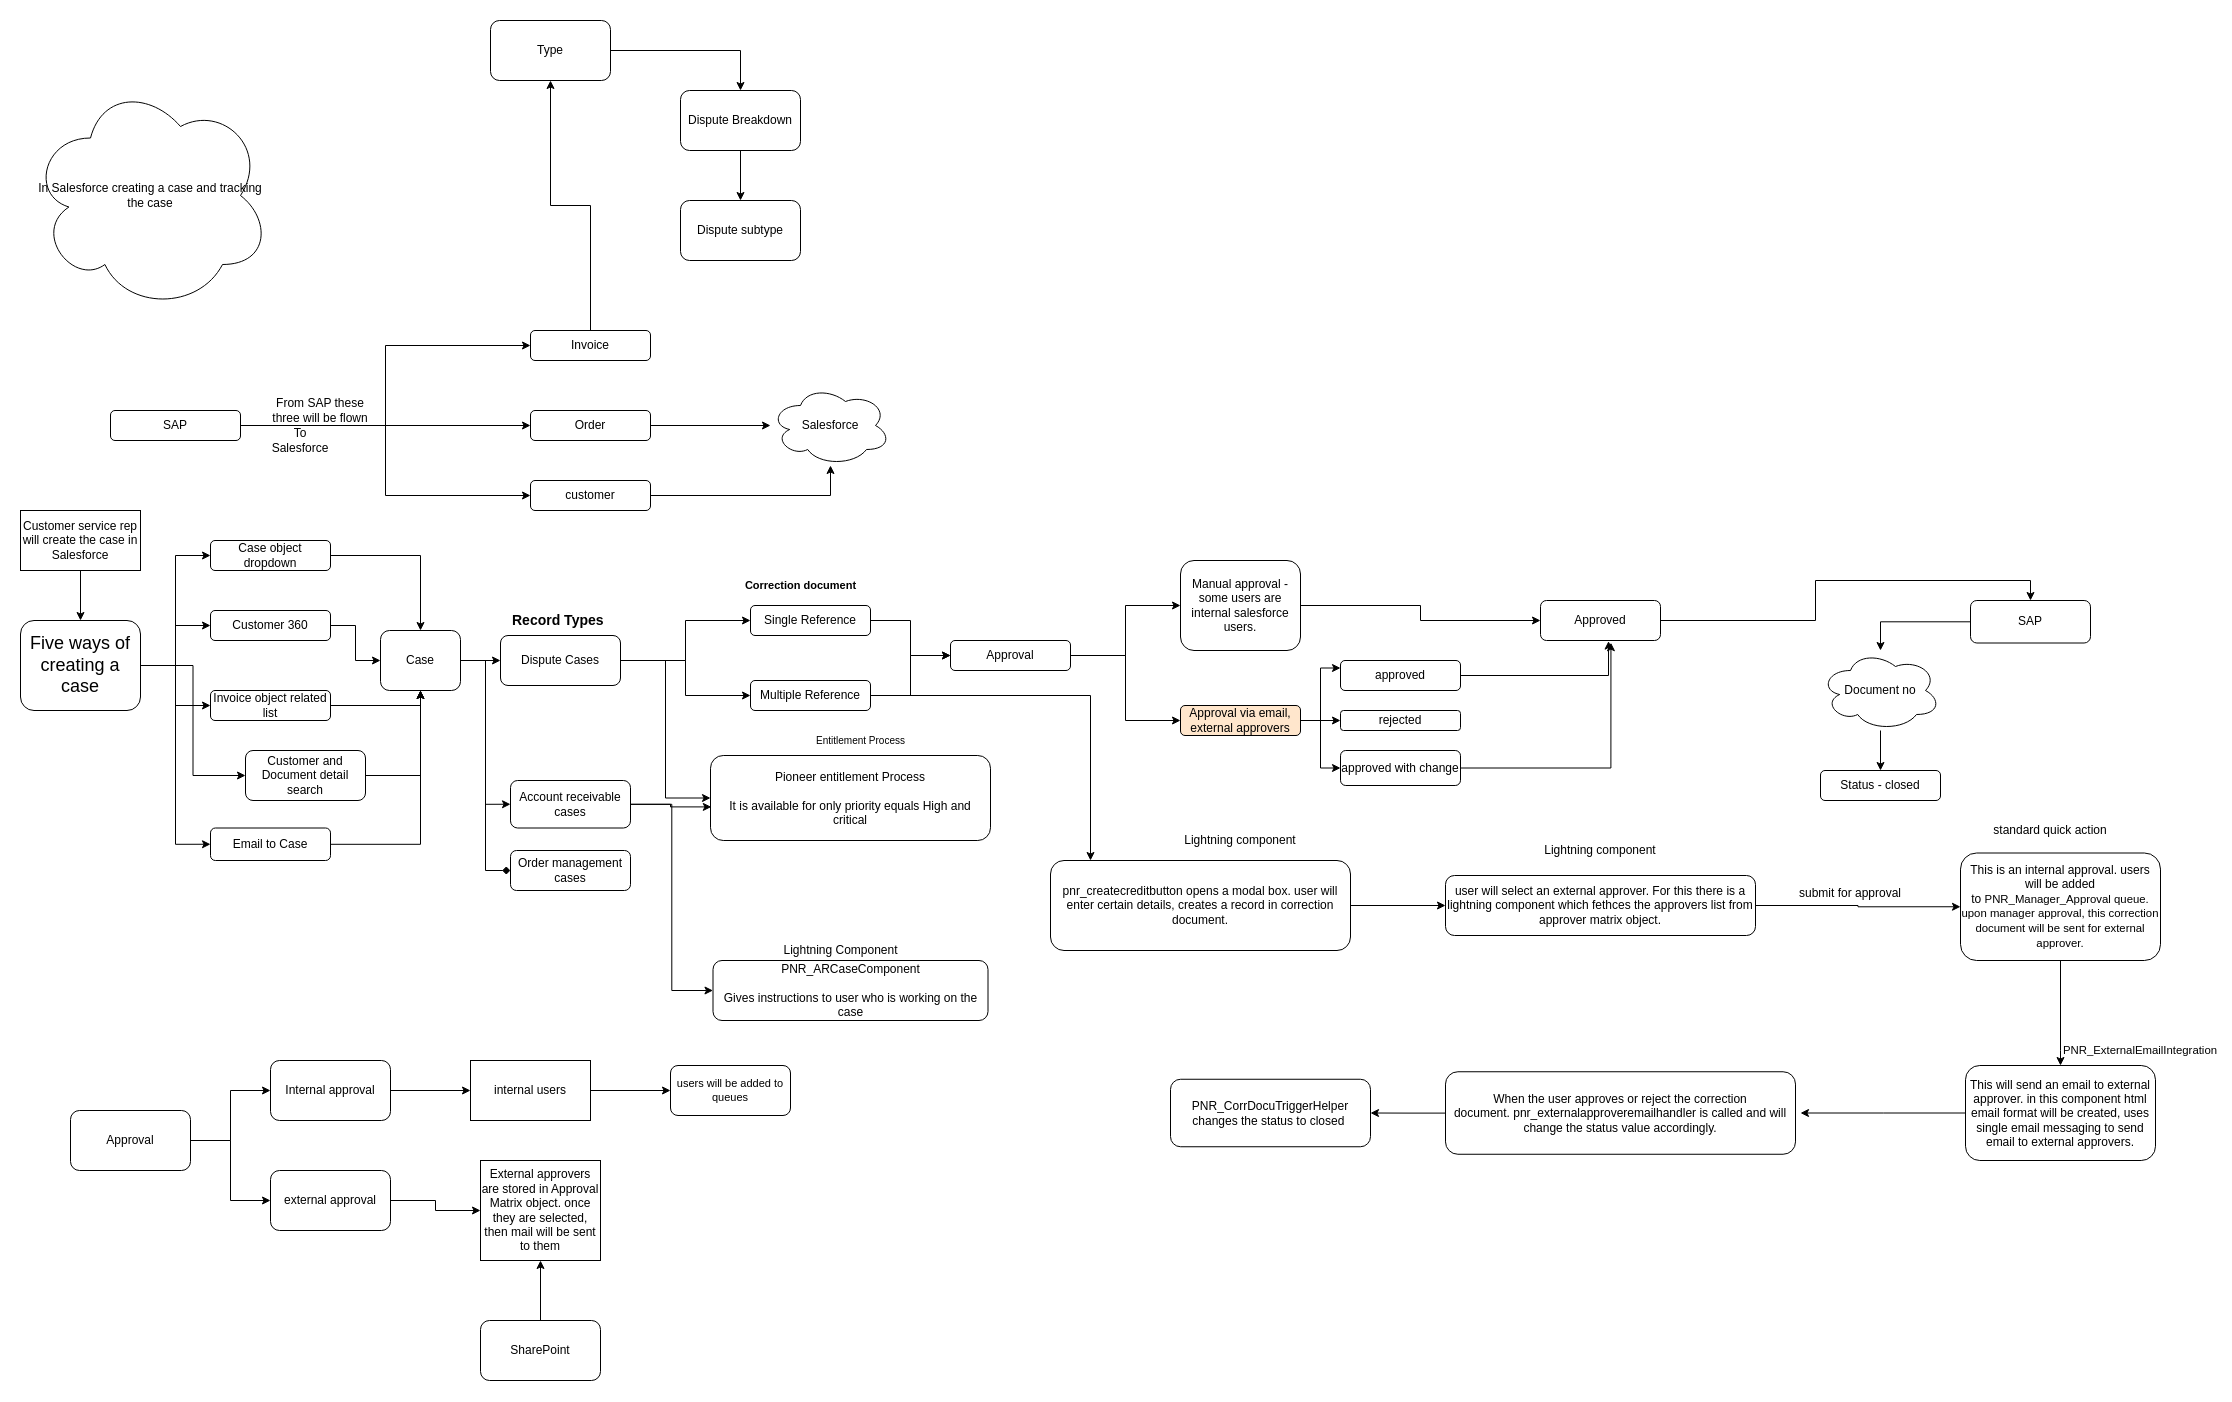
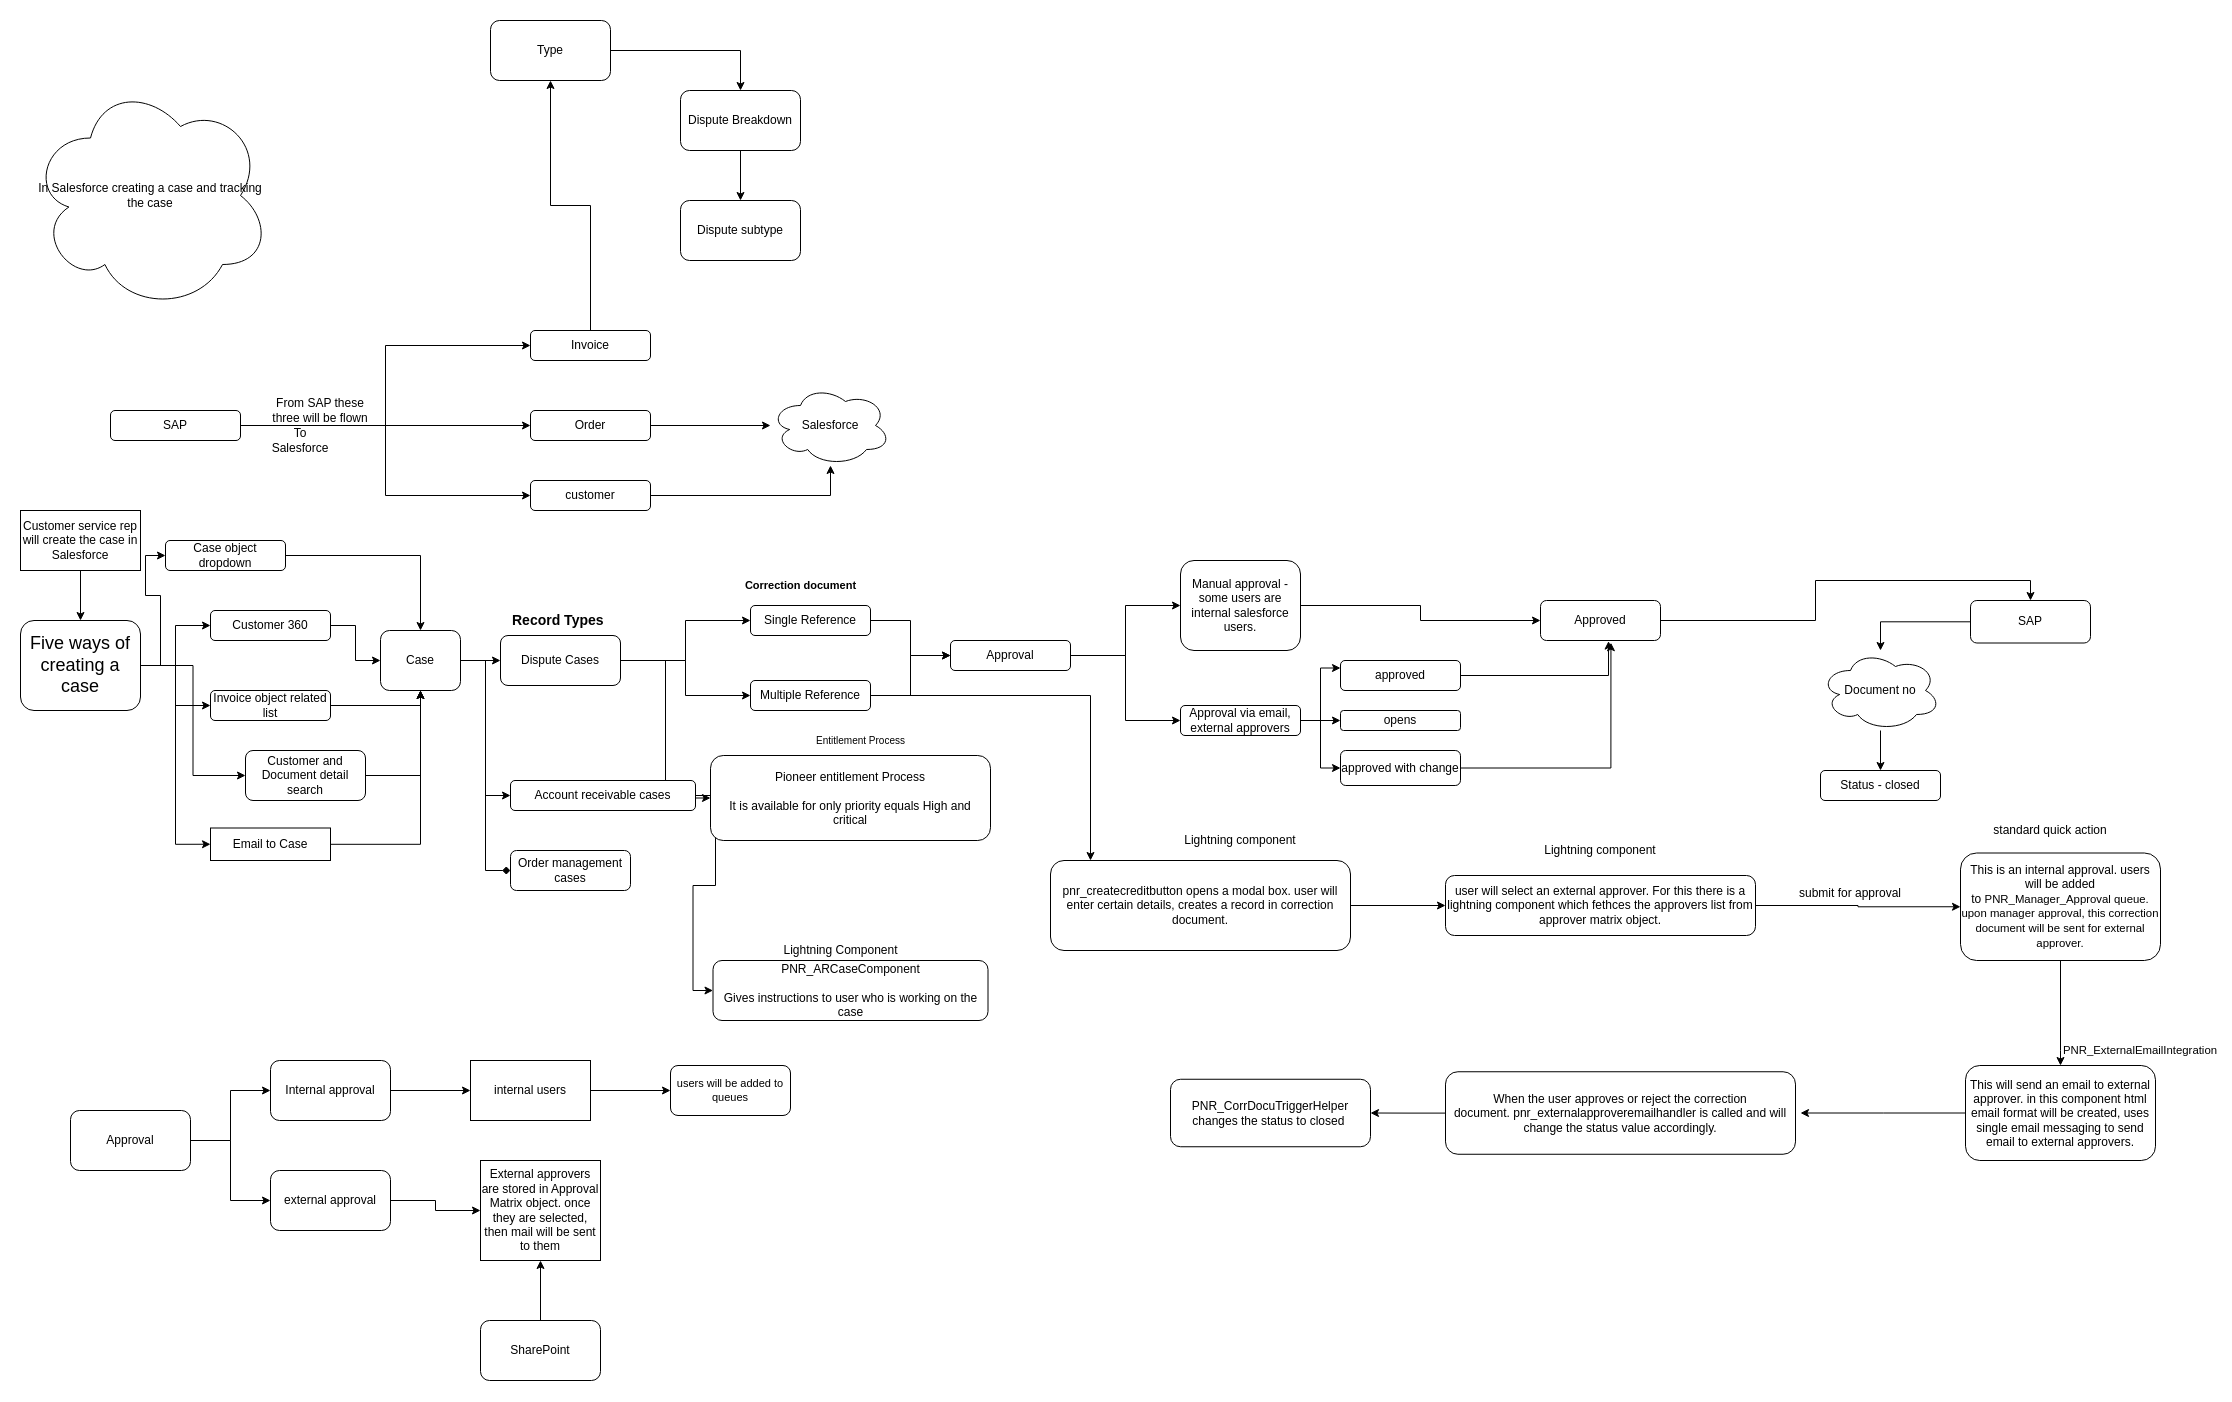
(271, 556) -> (226, 556)
(1241, 721) -> (1241, 721)
(1401, 721) -> (1401, 721)
(571, 804) -> (603, 796)
(271, 844) -> (271, 844)
